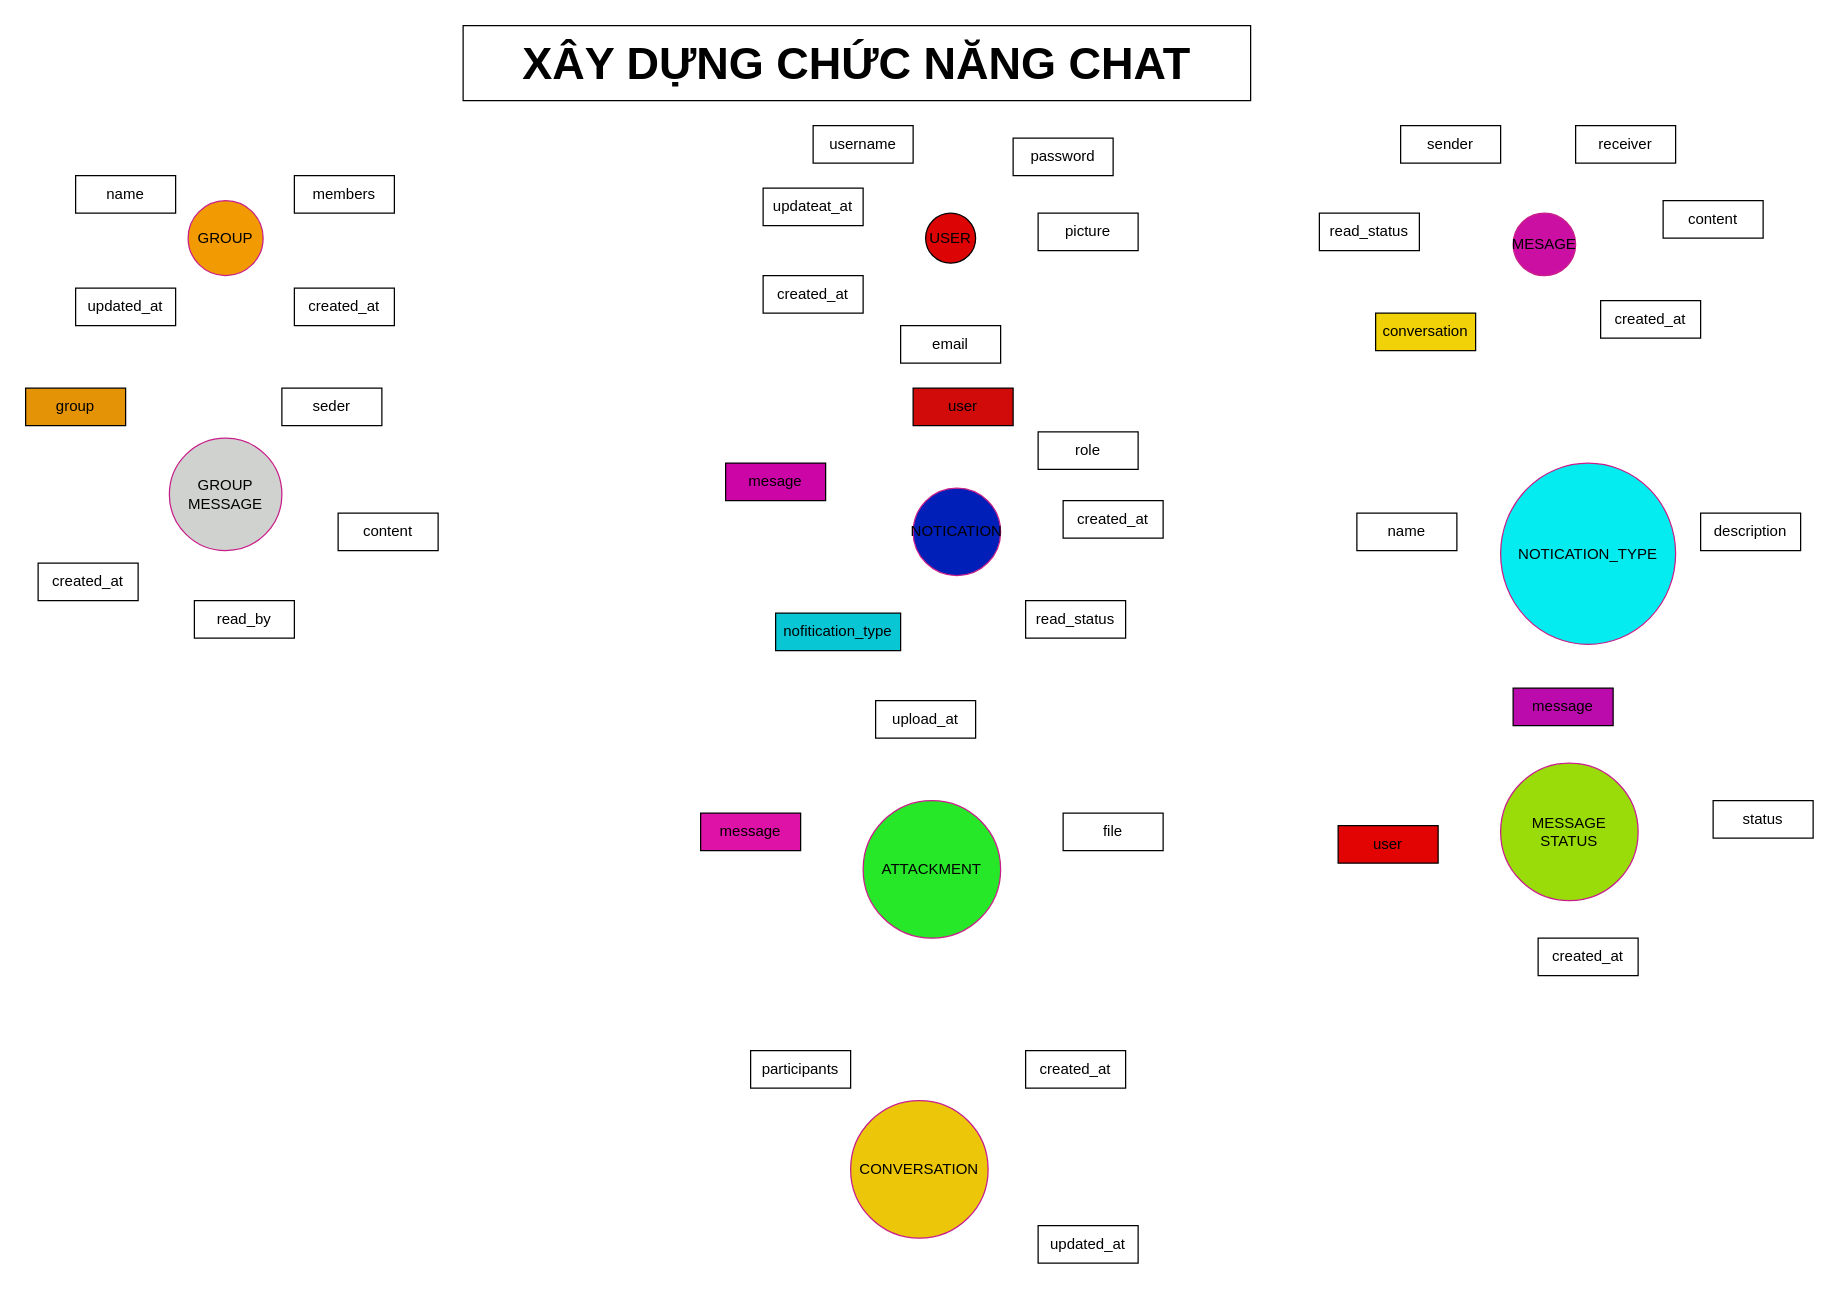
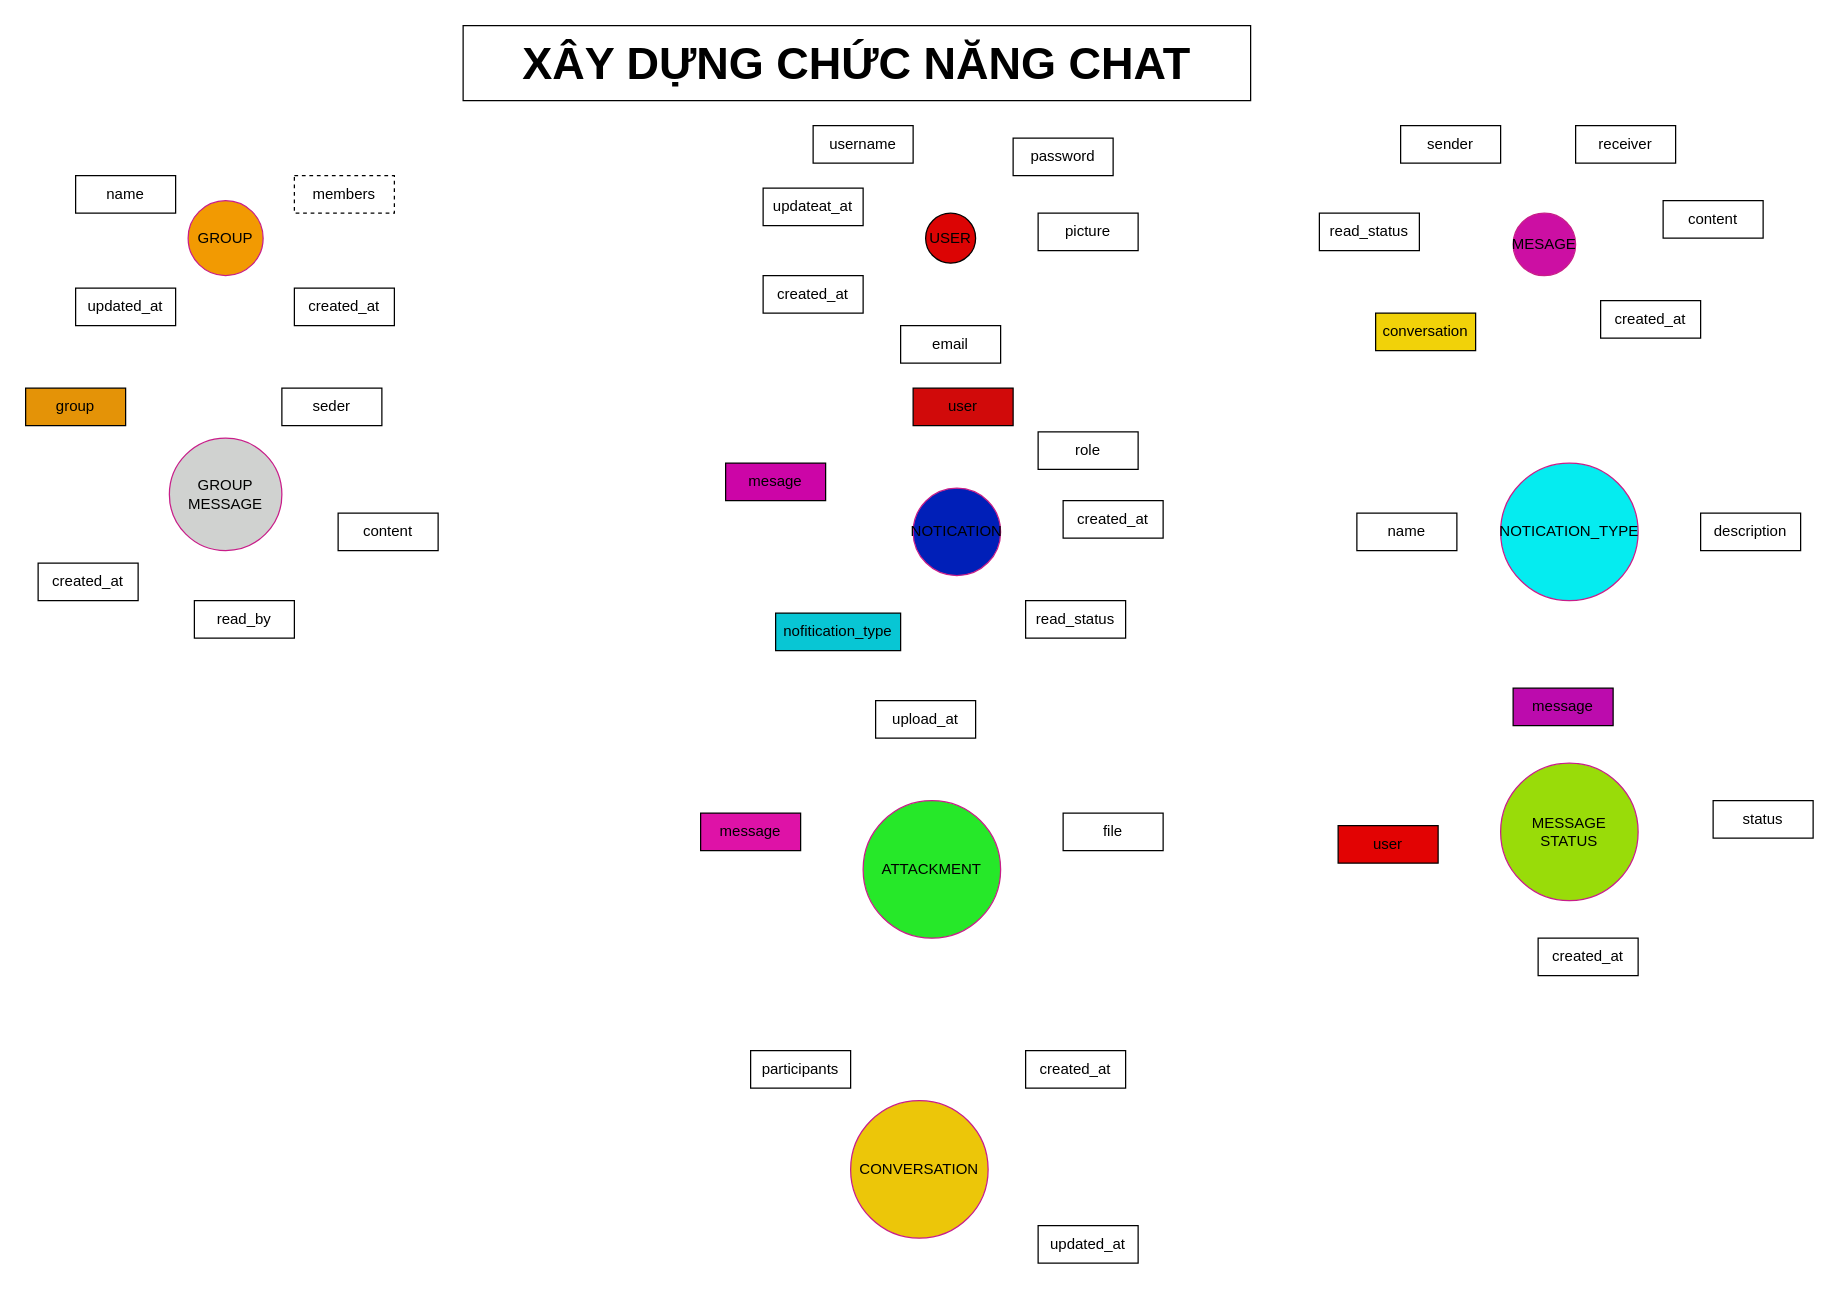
(344, 194) -> (344, 194)
(1588, 554) -> (1569, 532)
